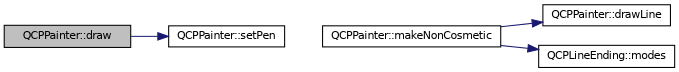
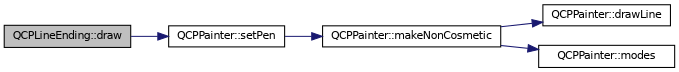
(67, 36) -> (67, 36)
none -> (298, 36)
(607, 56) -> (607, 56)
